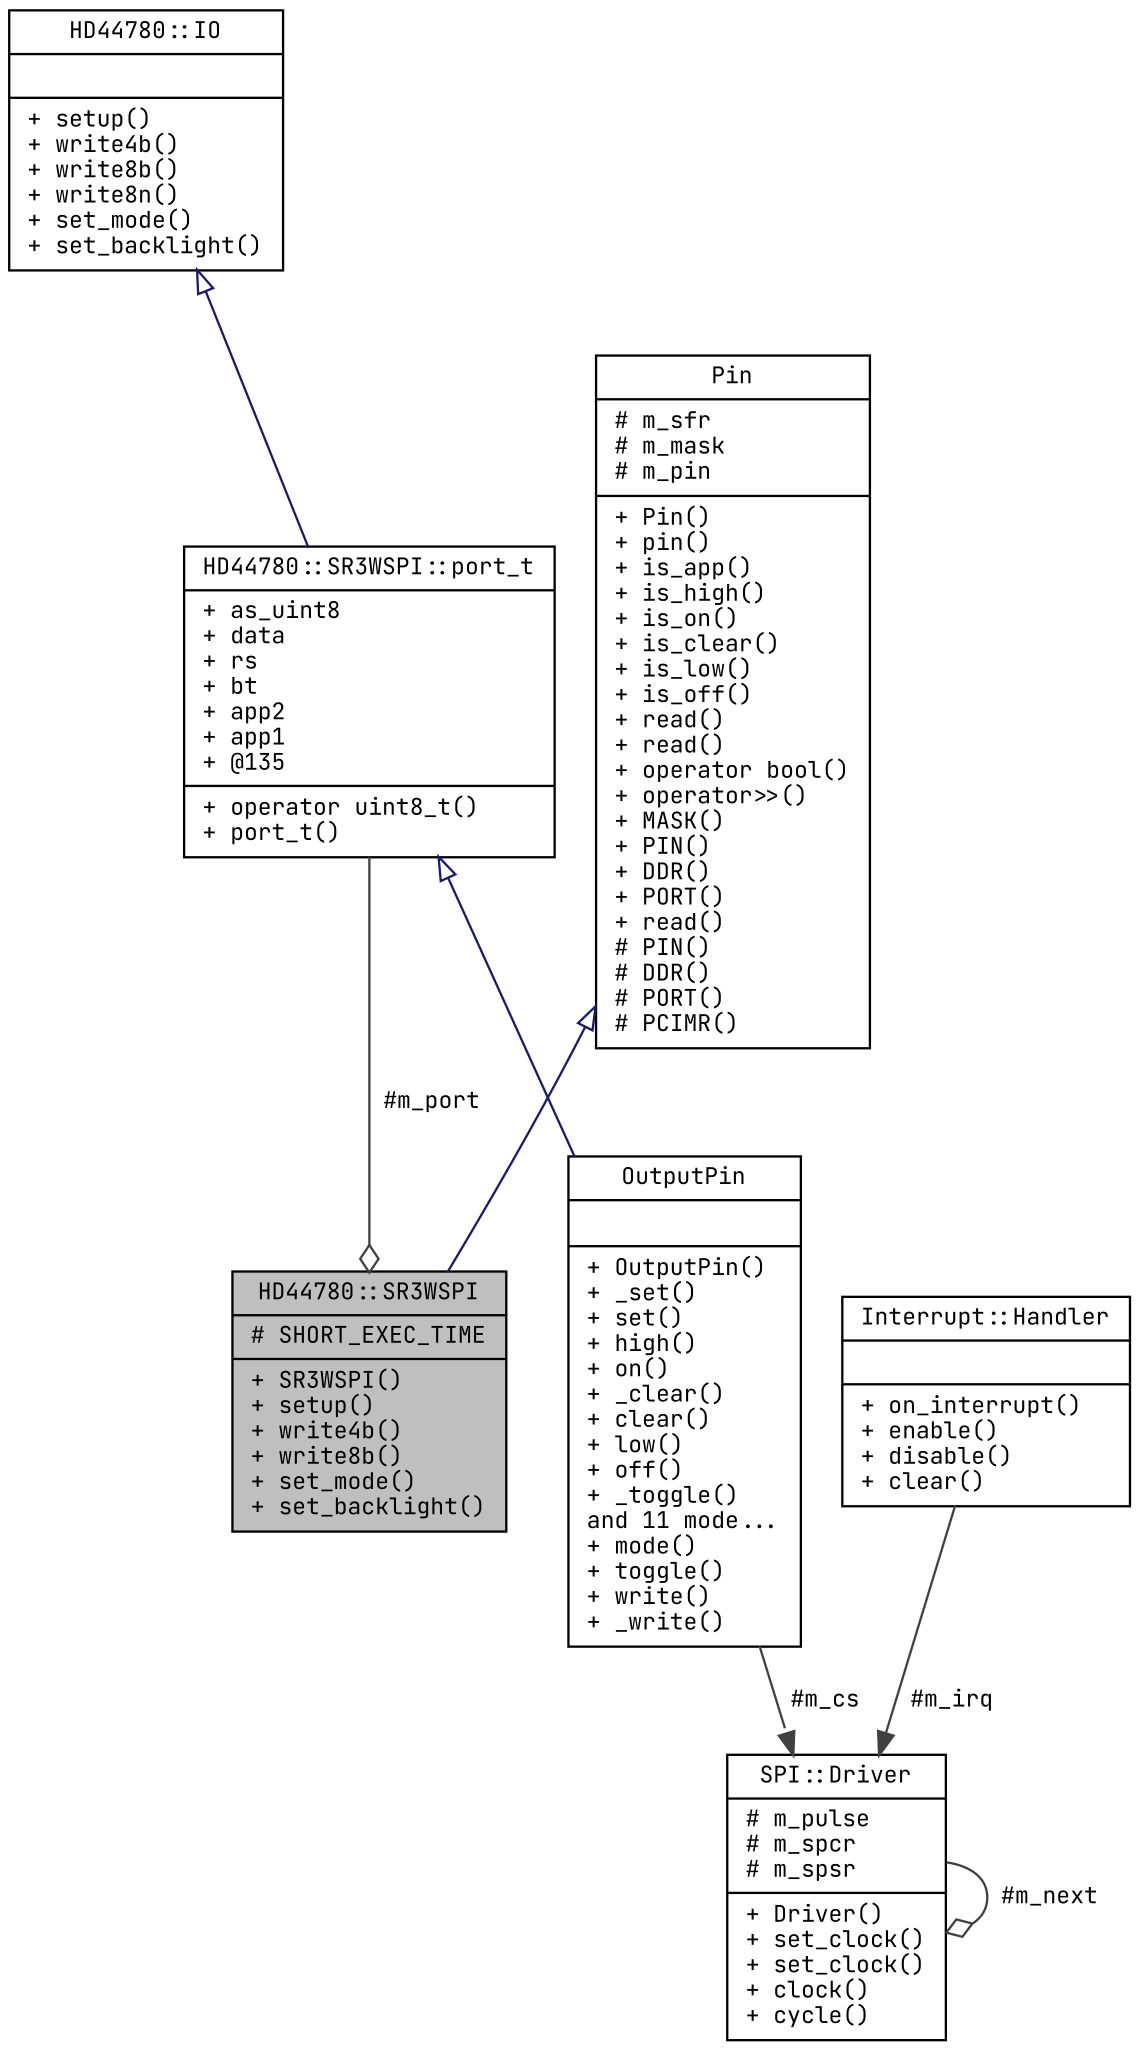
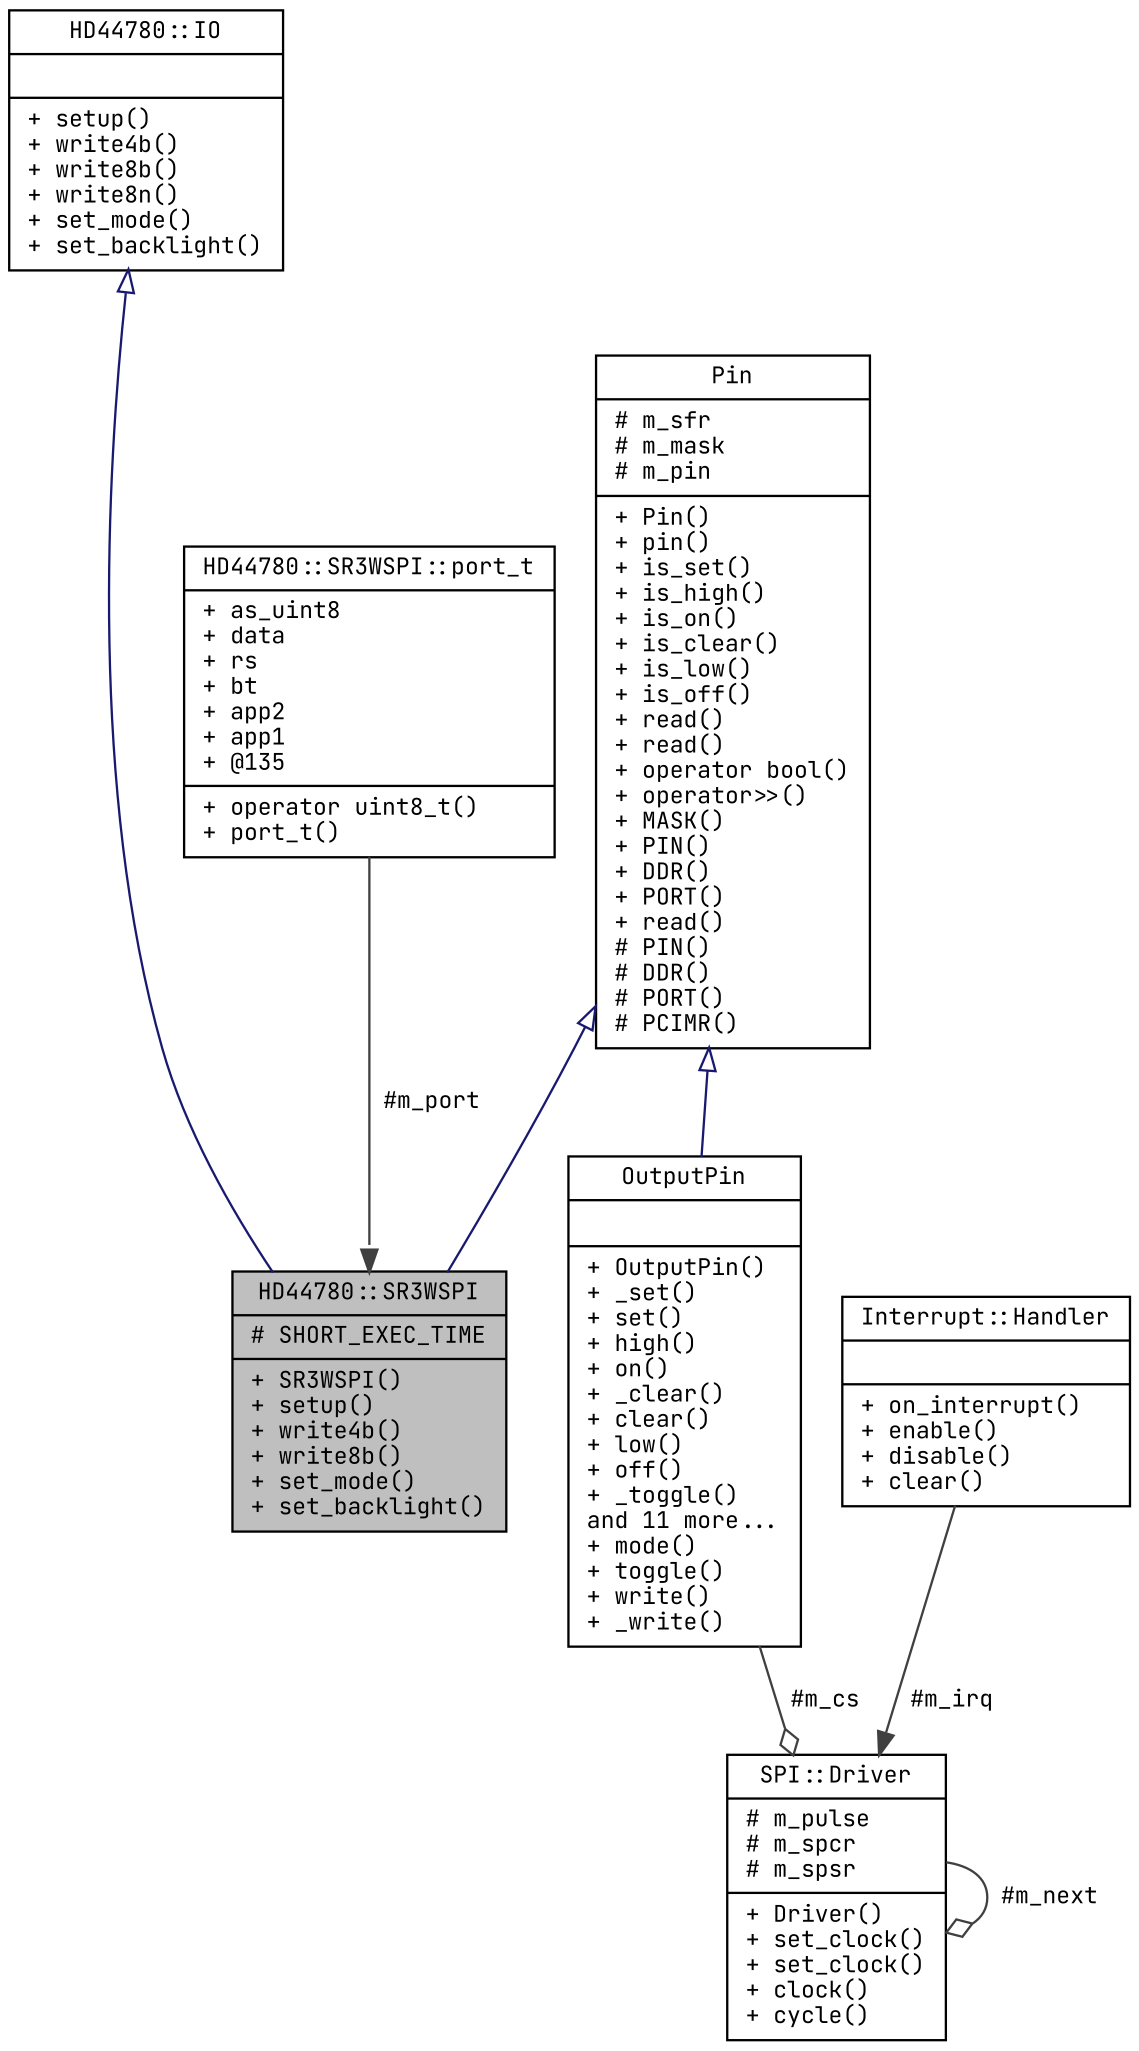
(257, 419) -> (119, 798)
(685, 568) -> (685, 568)
(511, 1017) -> (704, 1114)
(369, 1051) -> (369, 1051)
(685, 1521) -> (685, 1521)
(772, 1687) -> (772, 1687)
